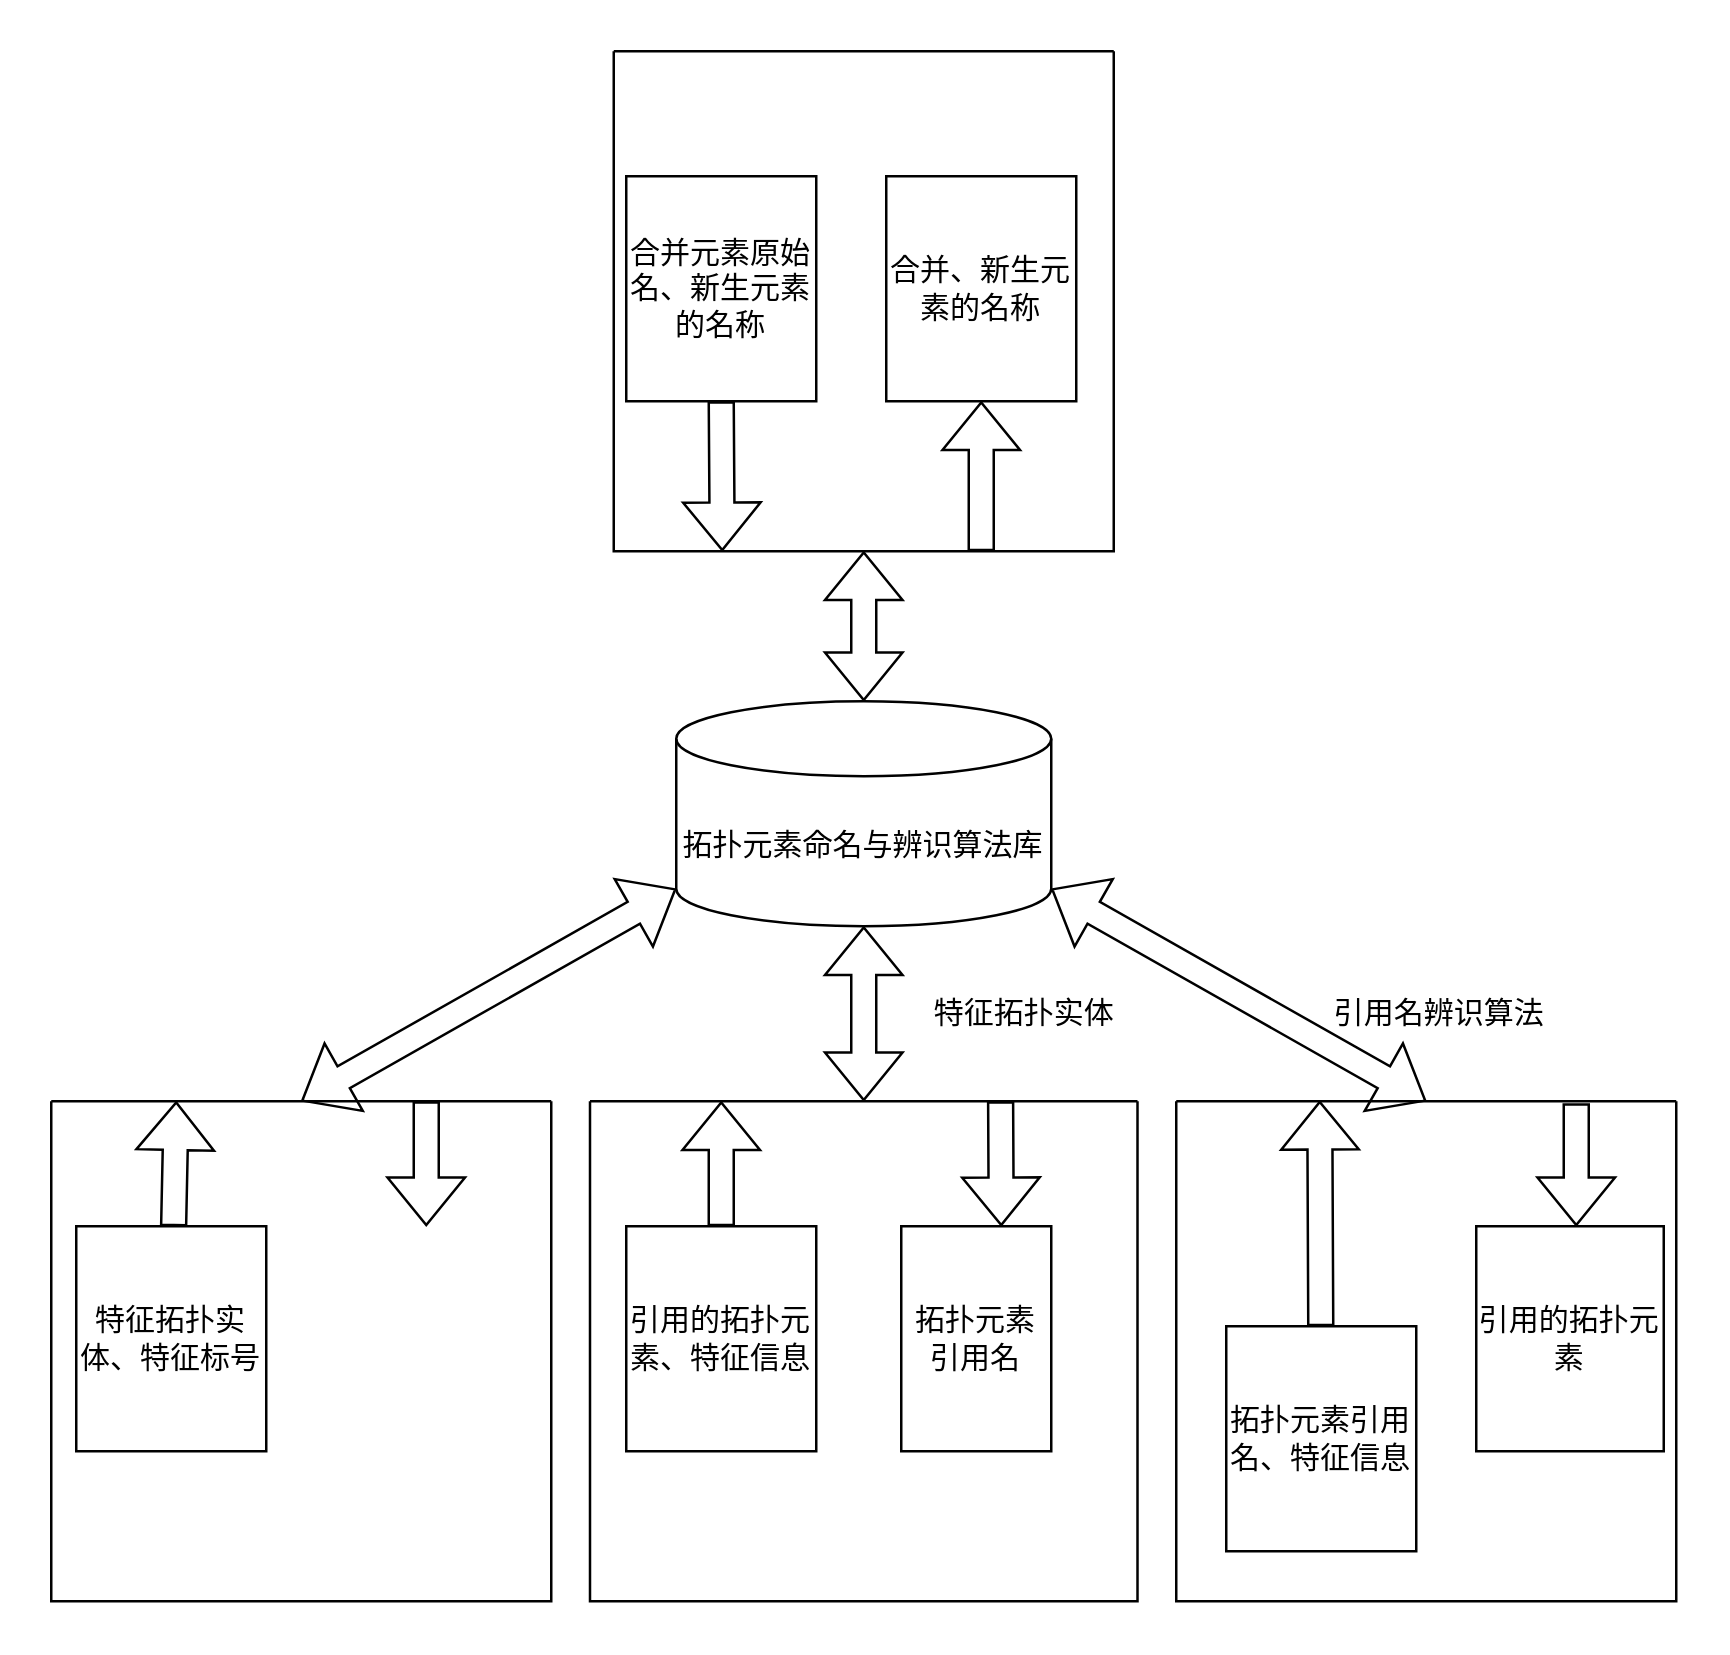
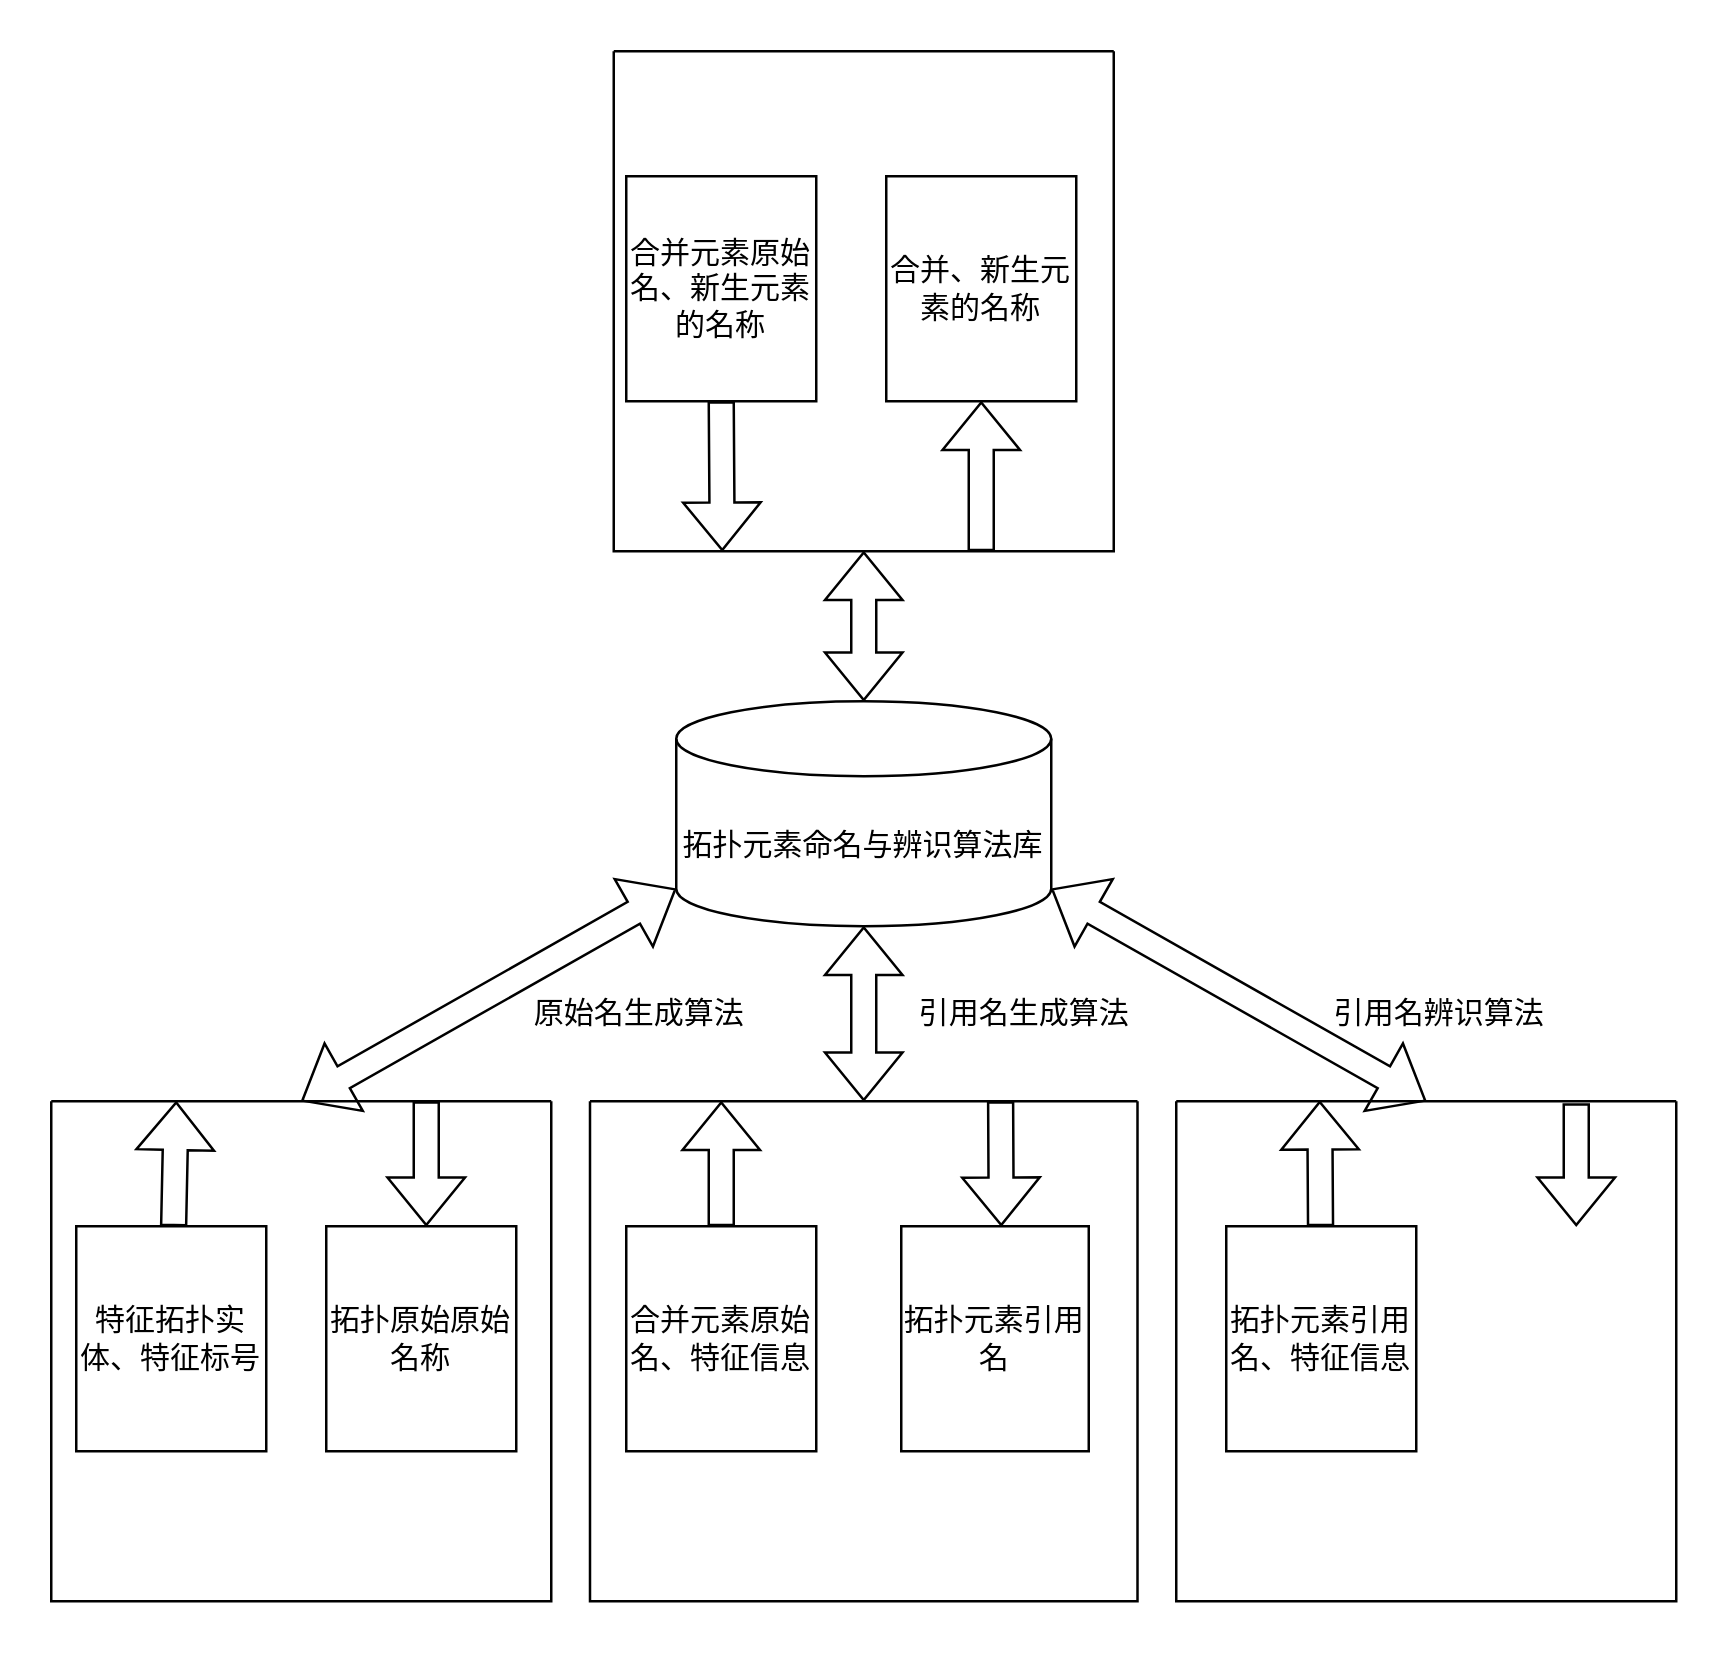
none -> (639, 1014)
(1025, 1014) -> (1025, 1014)
none -> (421, 1339)
(721, 1339) -> (721, 1339)
(976, 1339) -> (995, 1339)
(1570, 1339) -> none
(1321, 1439) -> (1321, 1339)
